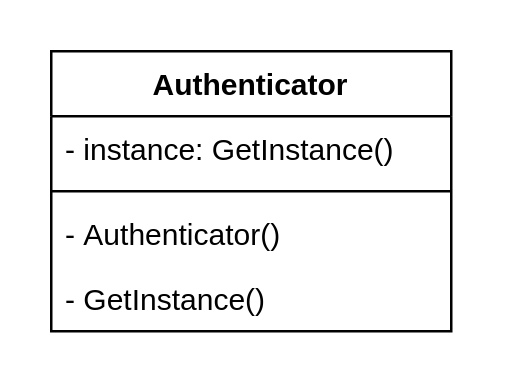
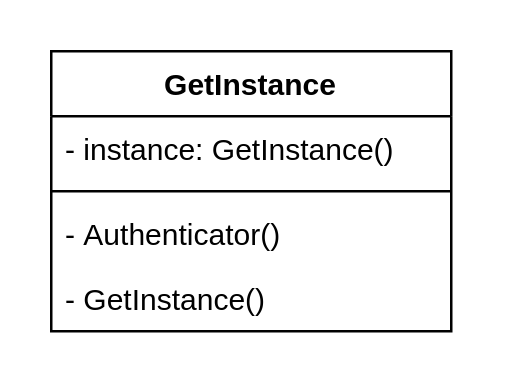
(251, 87) -> (251, 87)
